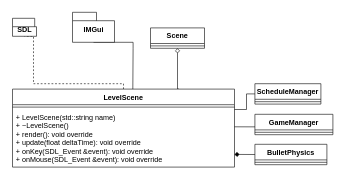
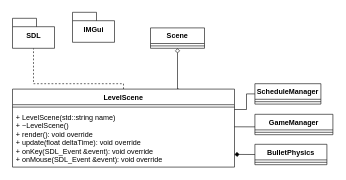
(24, 27) -> (33, 33)
(133, 55) -> none
